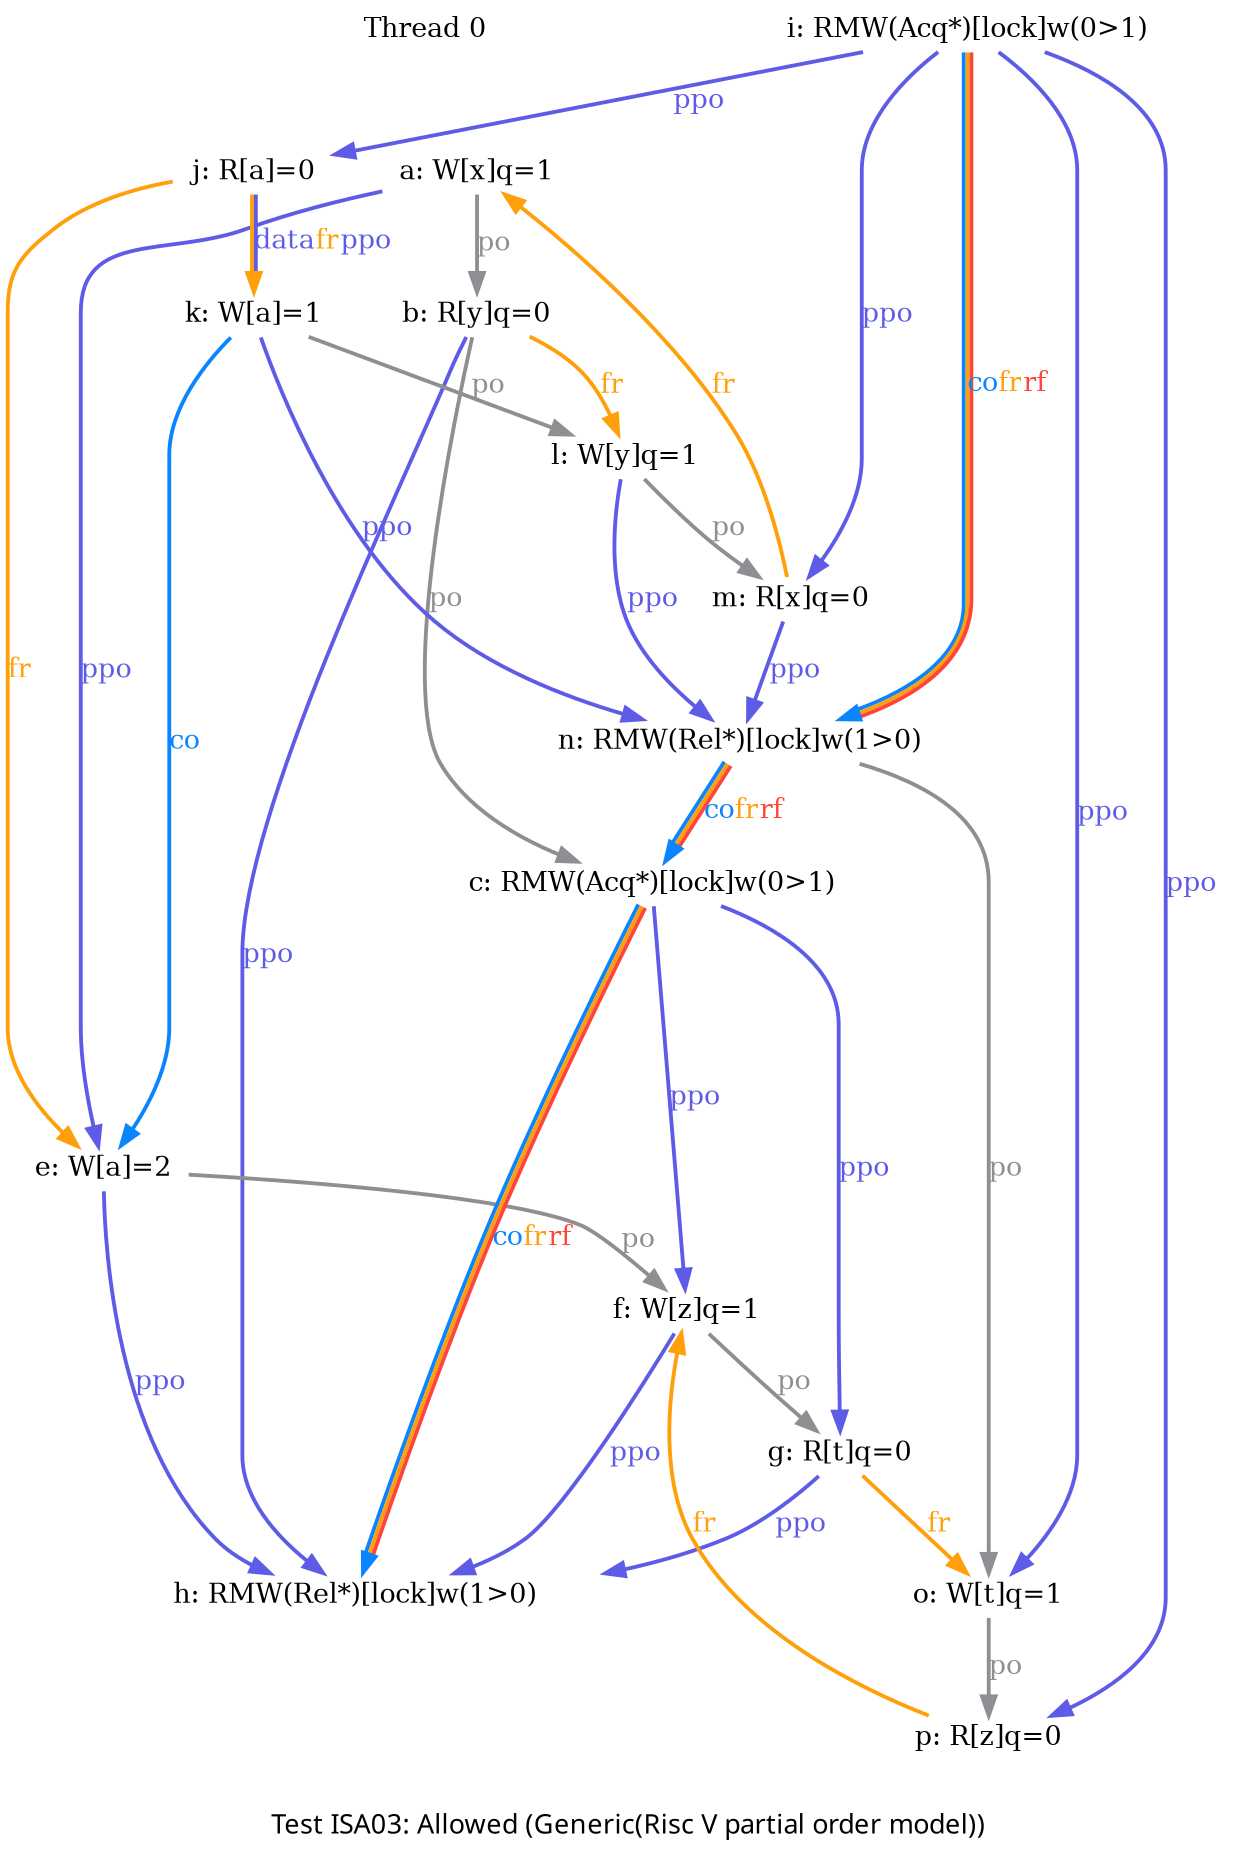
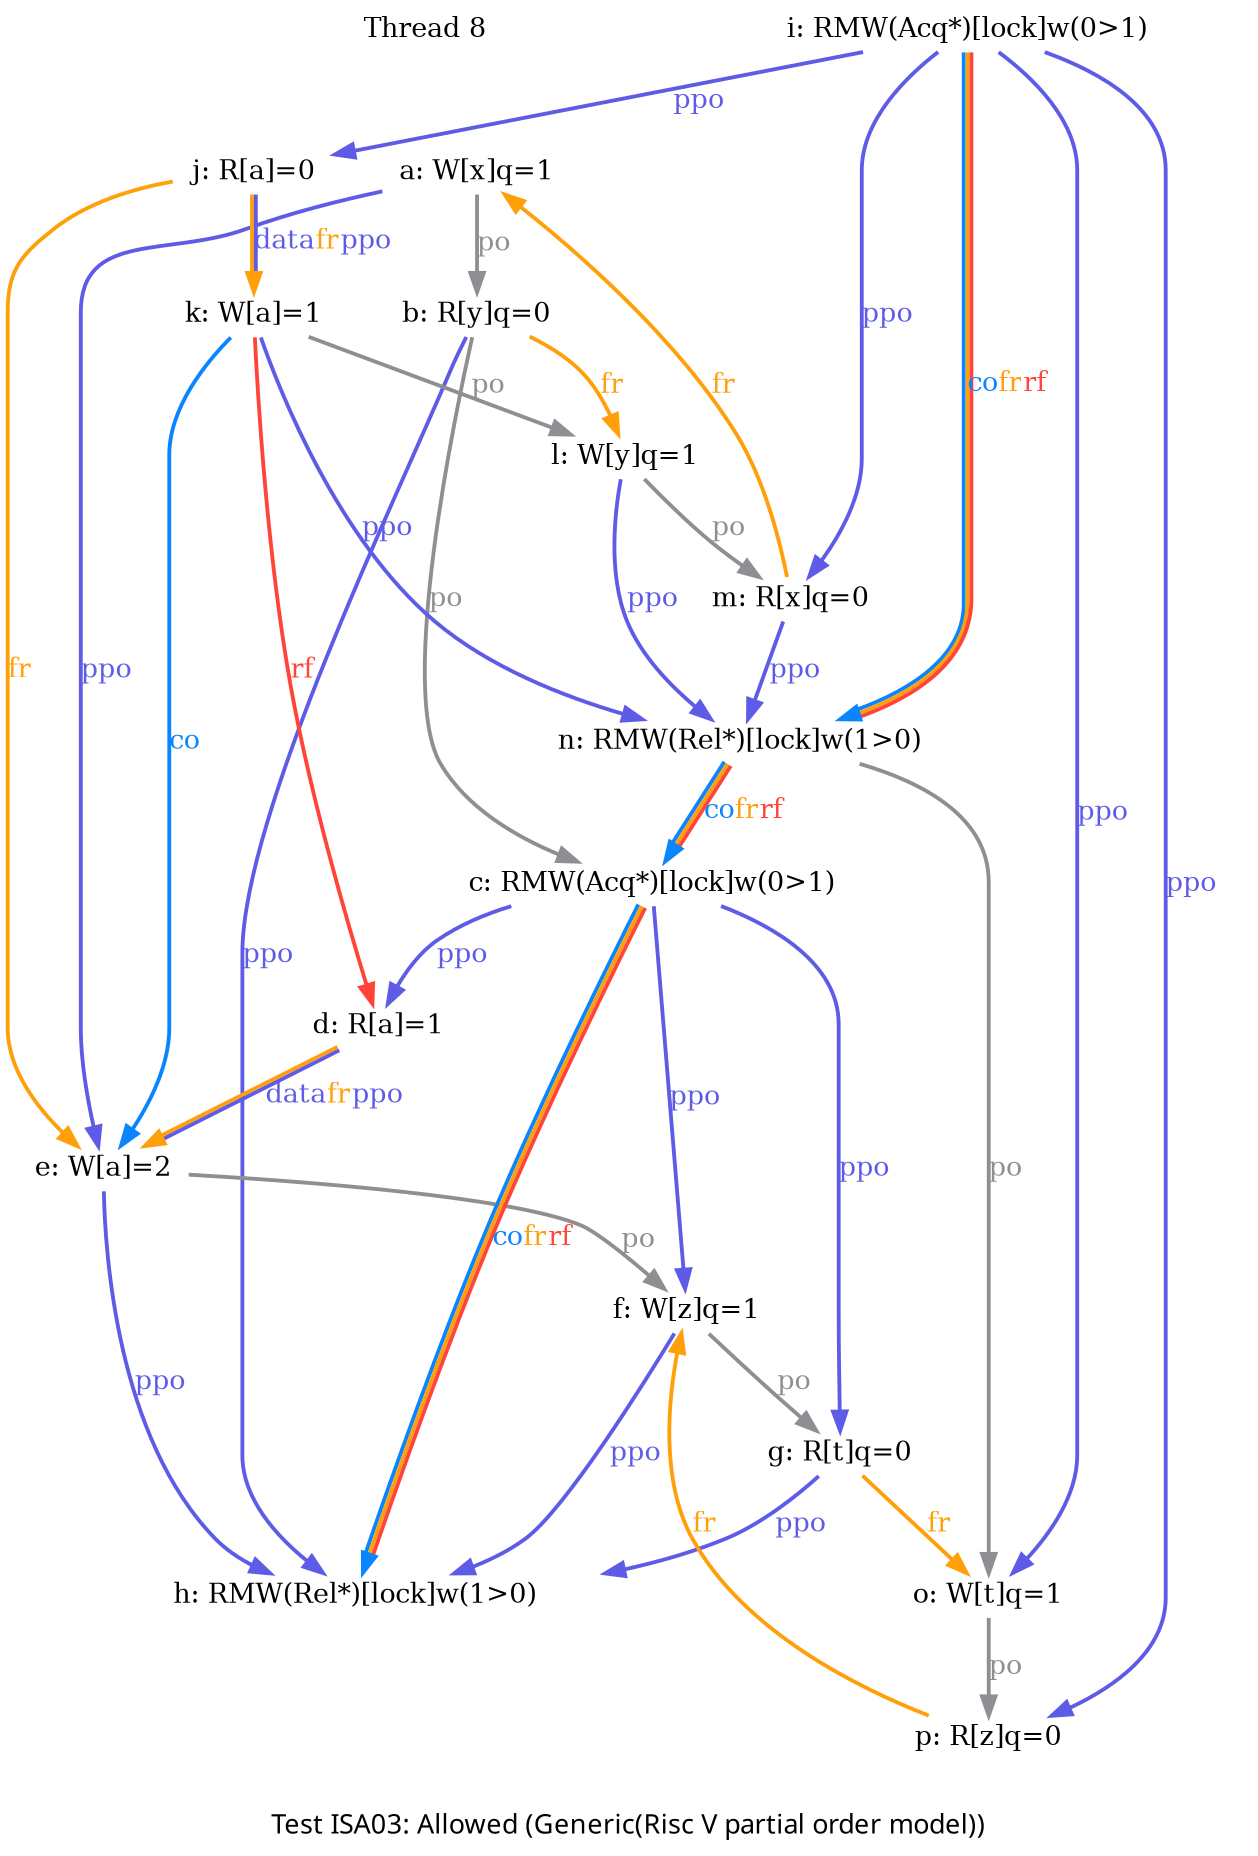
(425, 30) -> (425, 30)
none -> (379, 1026)
